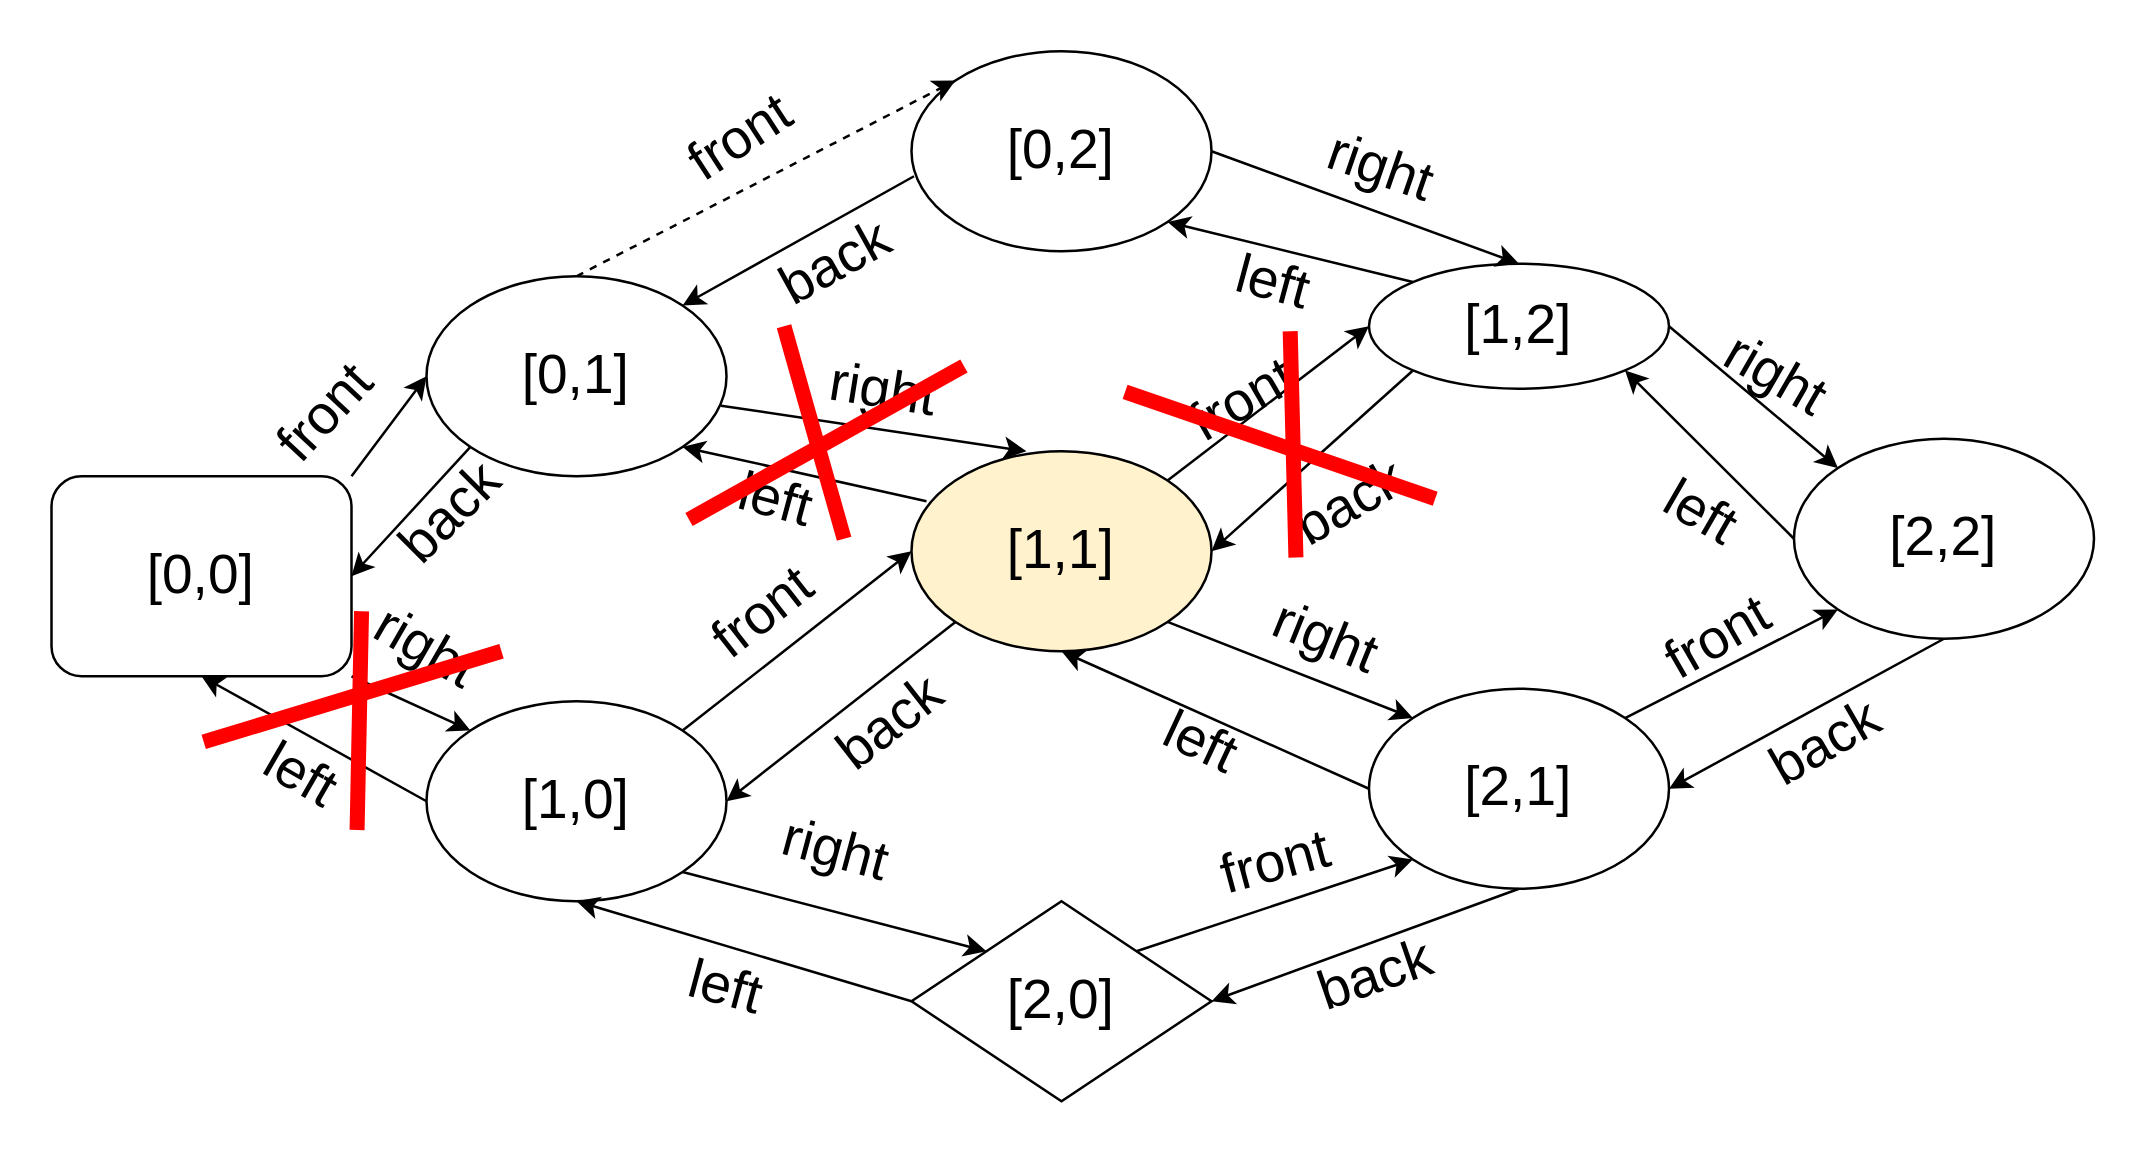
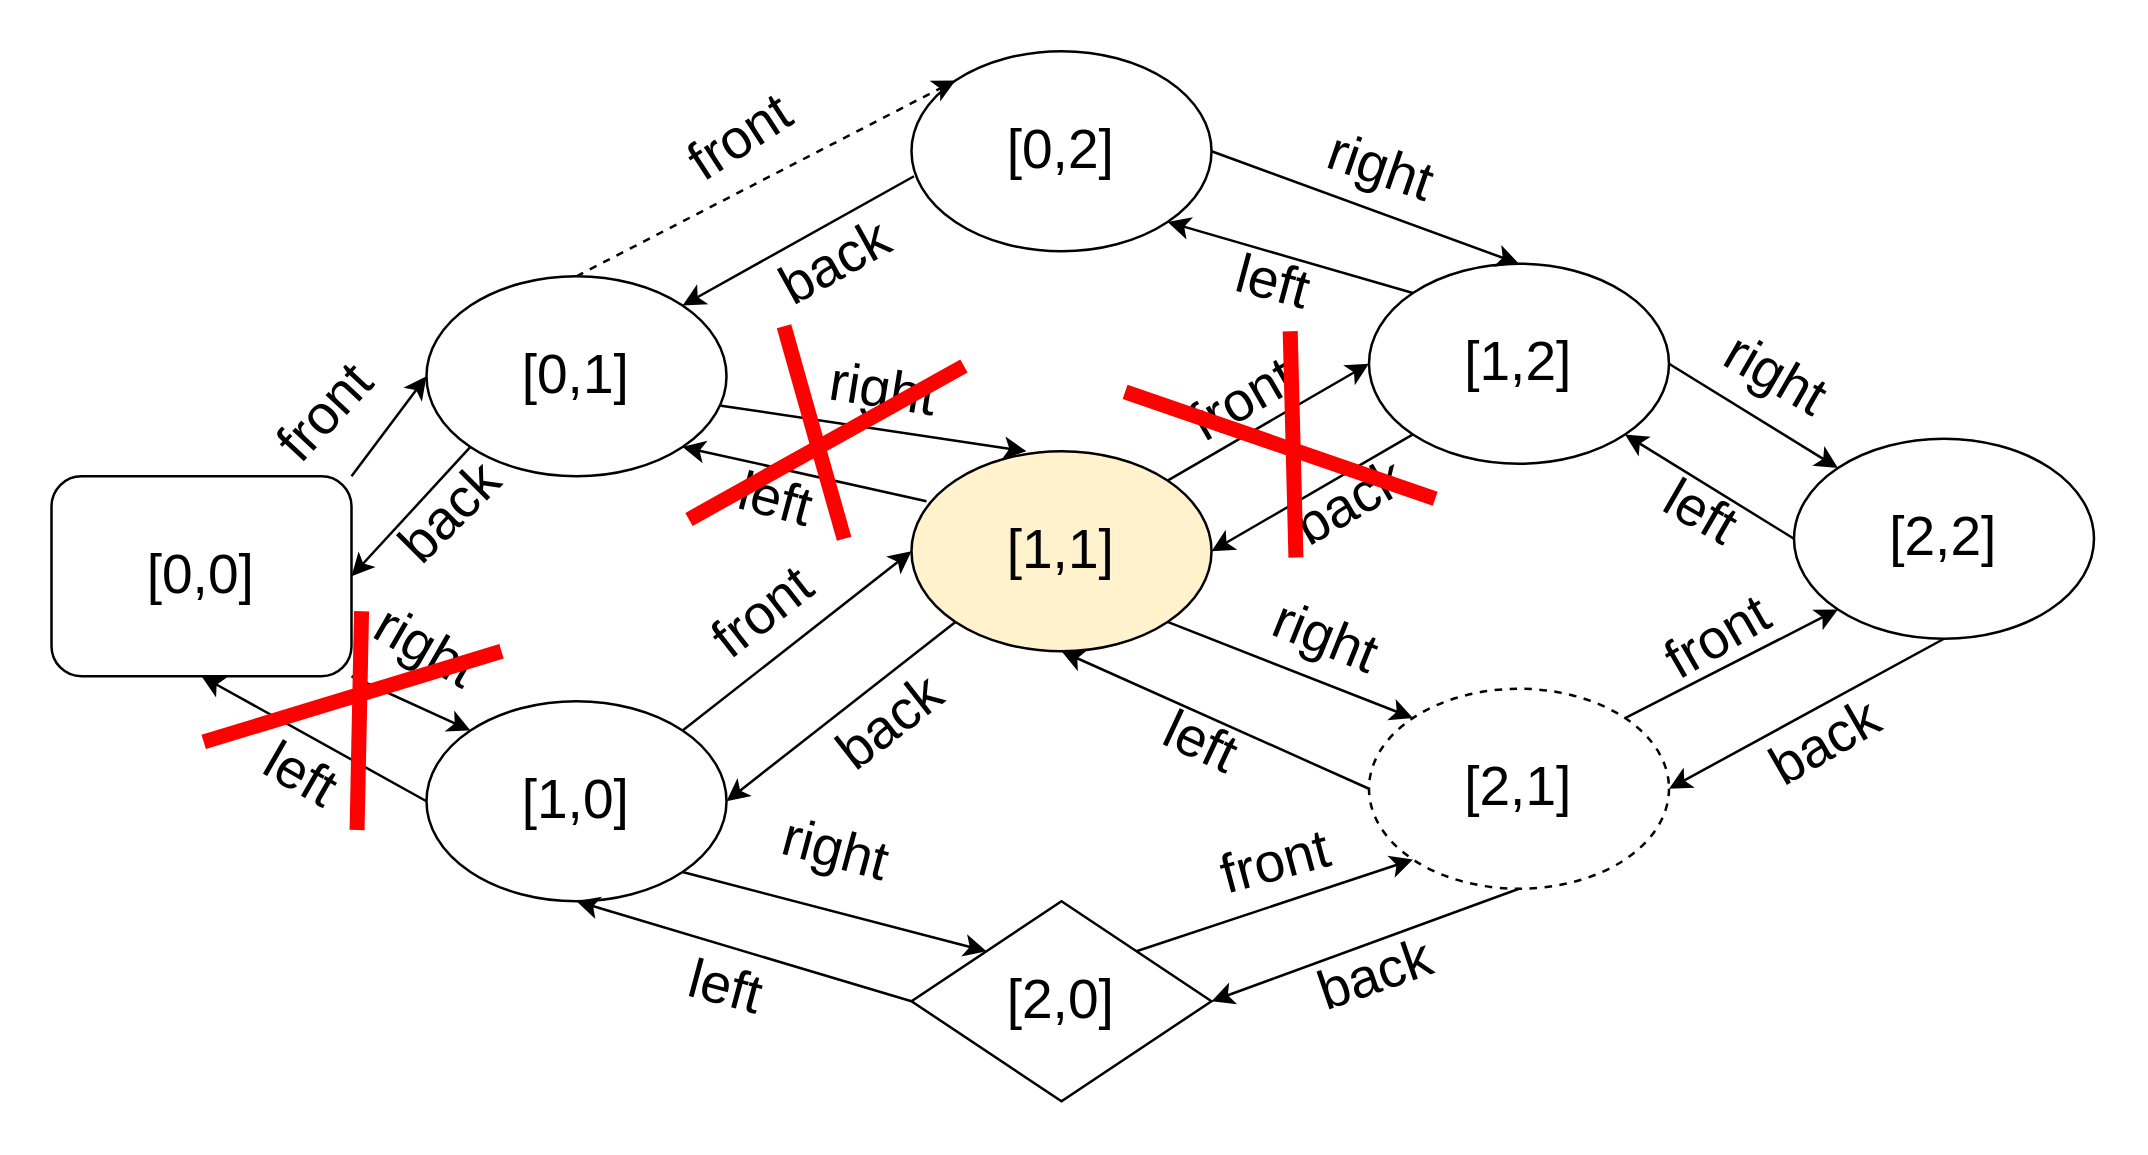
(1519, 326) -> (1519, 364)
(1519, 789) -> (1519, 789)
